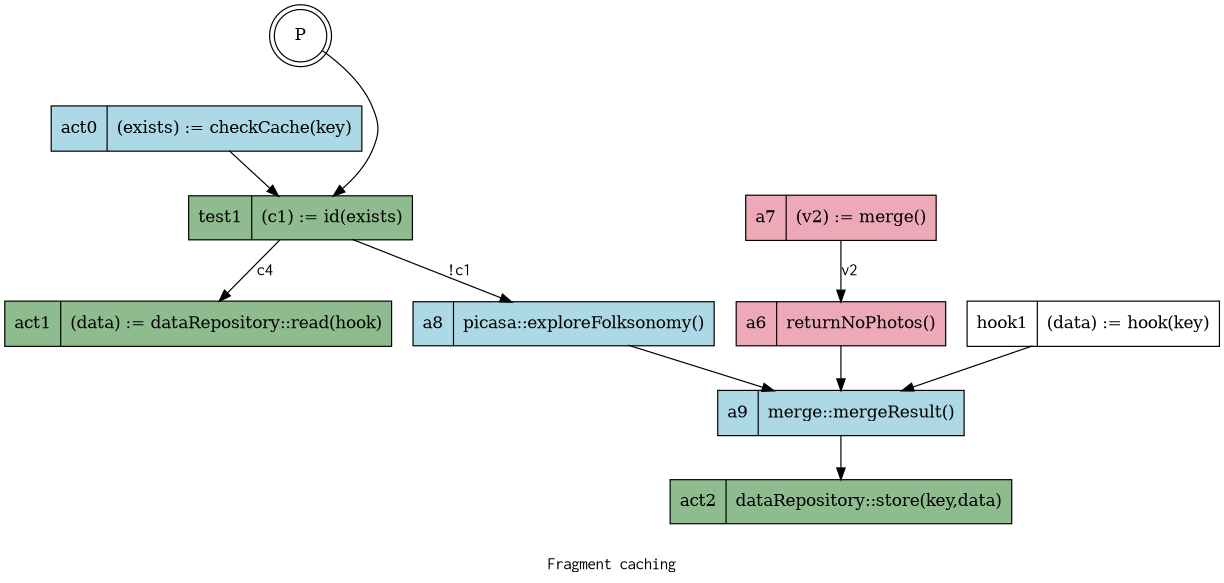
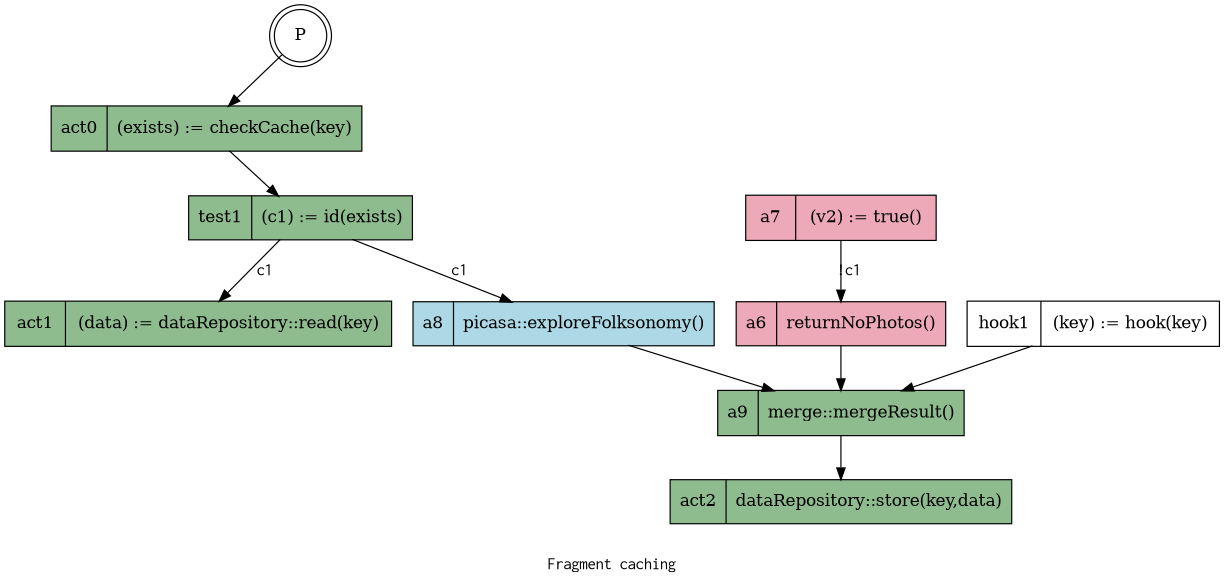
(375, 115) -> (260, 76)
(207, 129) -> (207, 129)
(861, 217) -> (866, 217)
(265, 271) -> (265, 271)
(459, 271) -> (459, 271)
(849, 271) -> (849, 271)
(226, 323) -> (229, 323)
(1128, 323) -> (1130, 323)
(841, 413) -> (841, 413)
